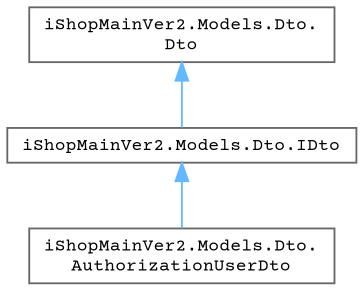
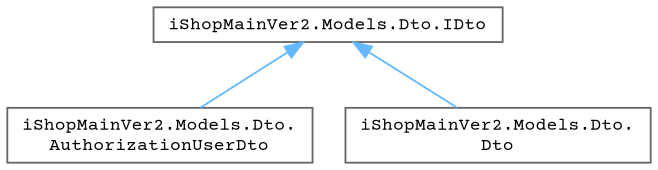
(182, 104) -> (413, 80)
